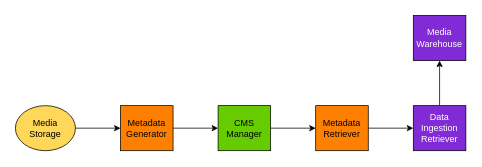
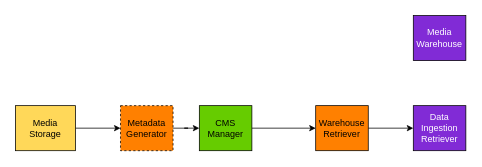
(439, 85) -> none
(45, 128) -> (45, 128)
(147, 128) -> (147, 128)
(244, 128) -> (225, 128)
(342, 128) -> (342, 128)
